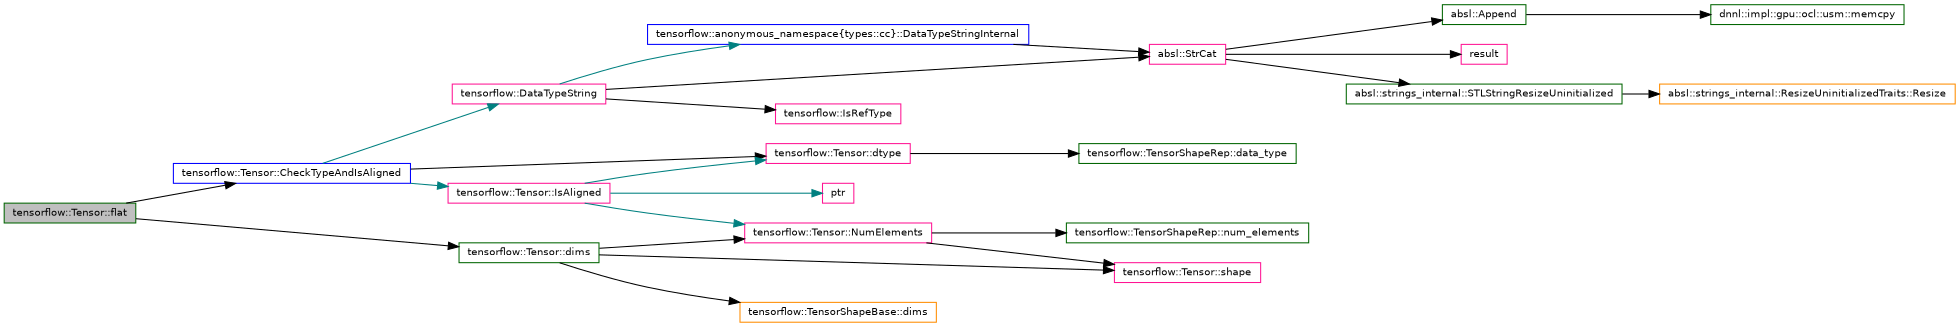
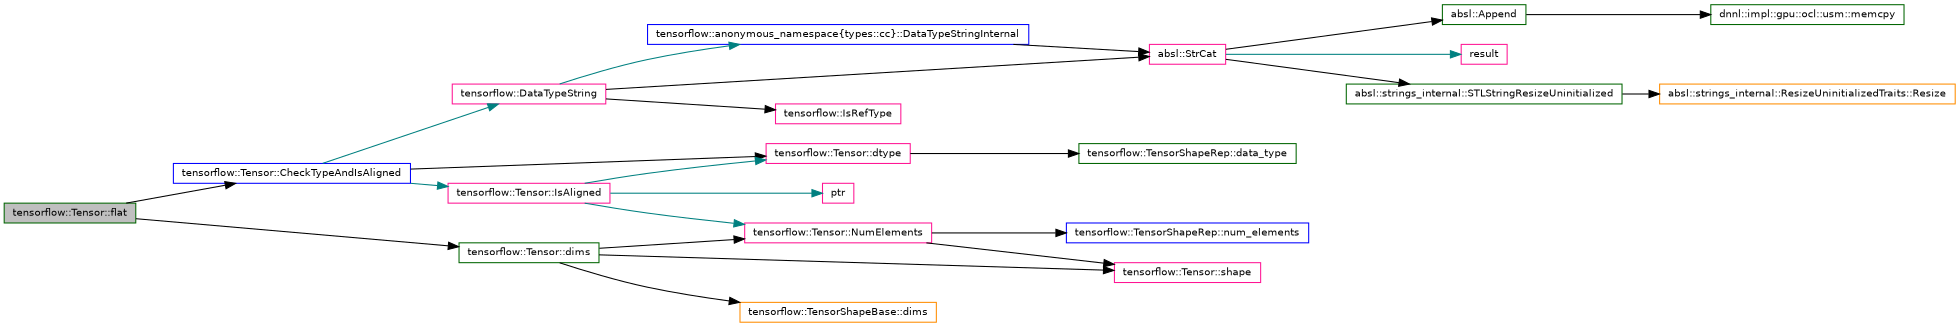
(1338, 54) -> (1338, 54)
(1188, 233) -> (1188, 233)
